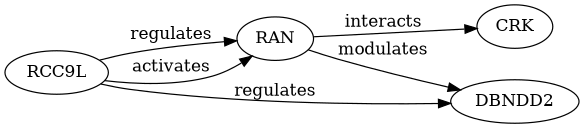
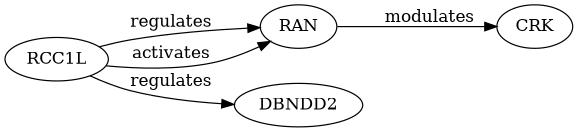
(383, 22) -> (430, 18)
(378, 70) -> none
(57, 72) -> (57, 59)
